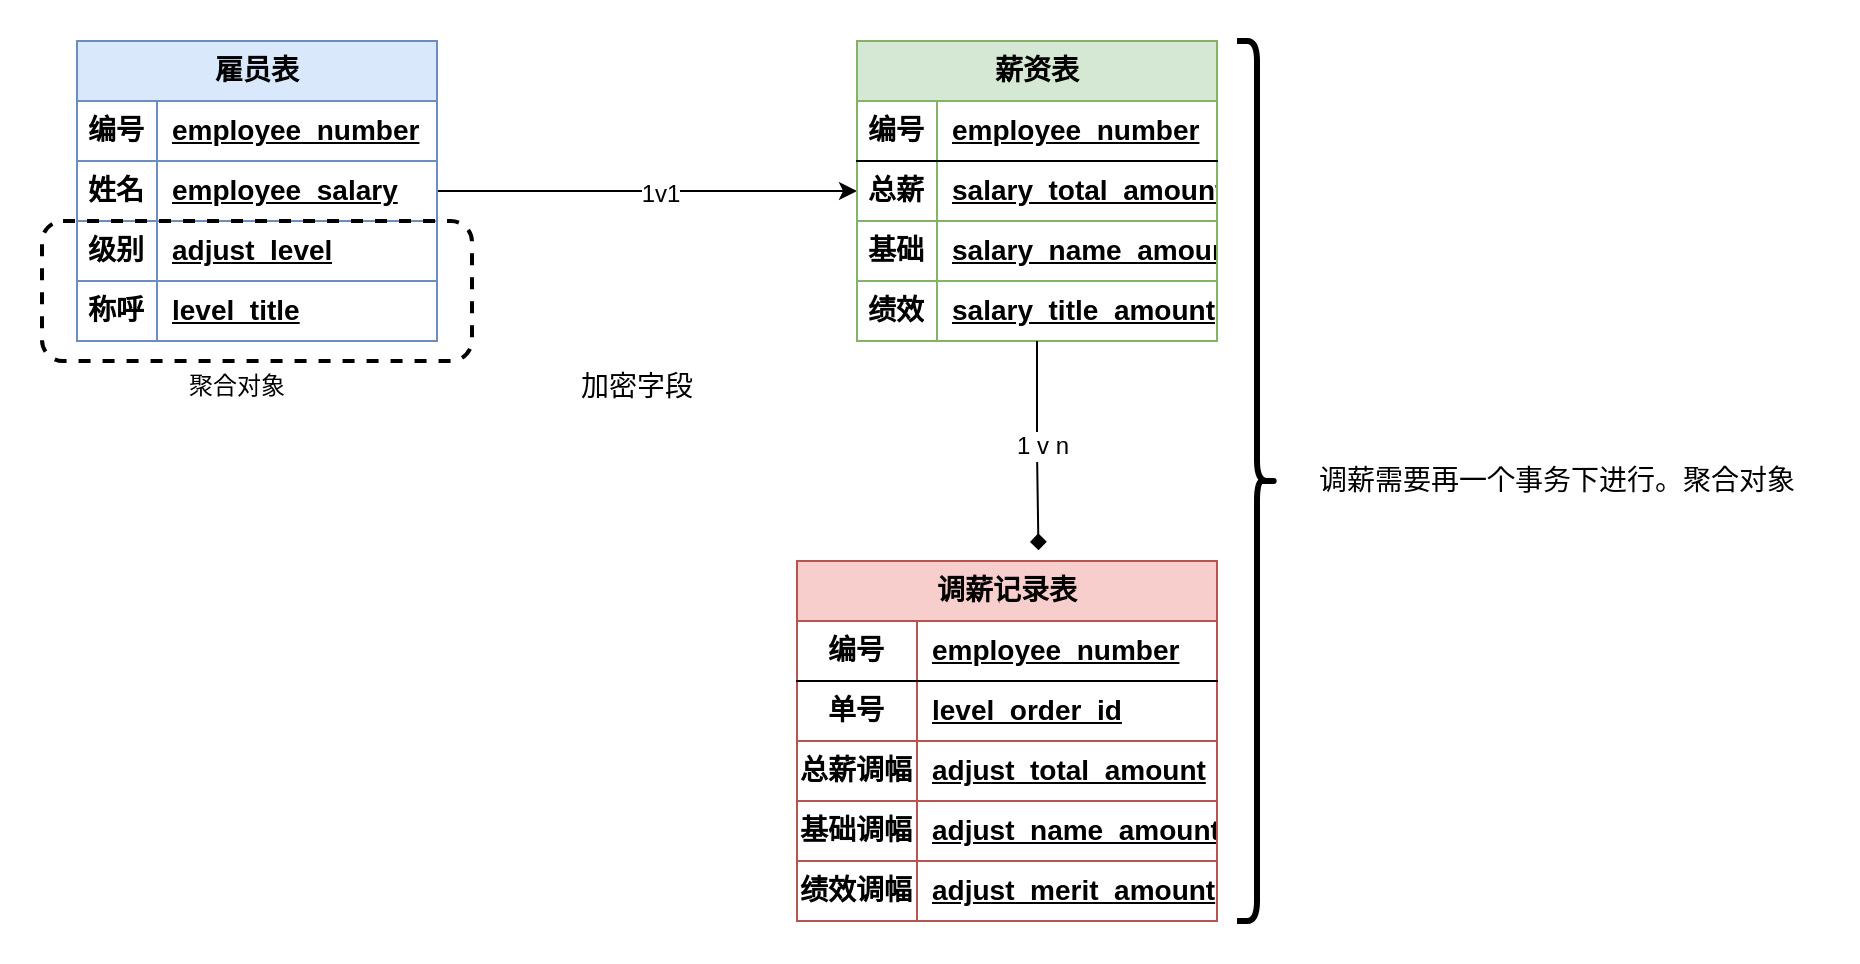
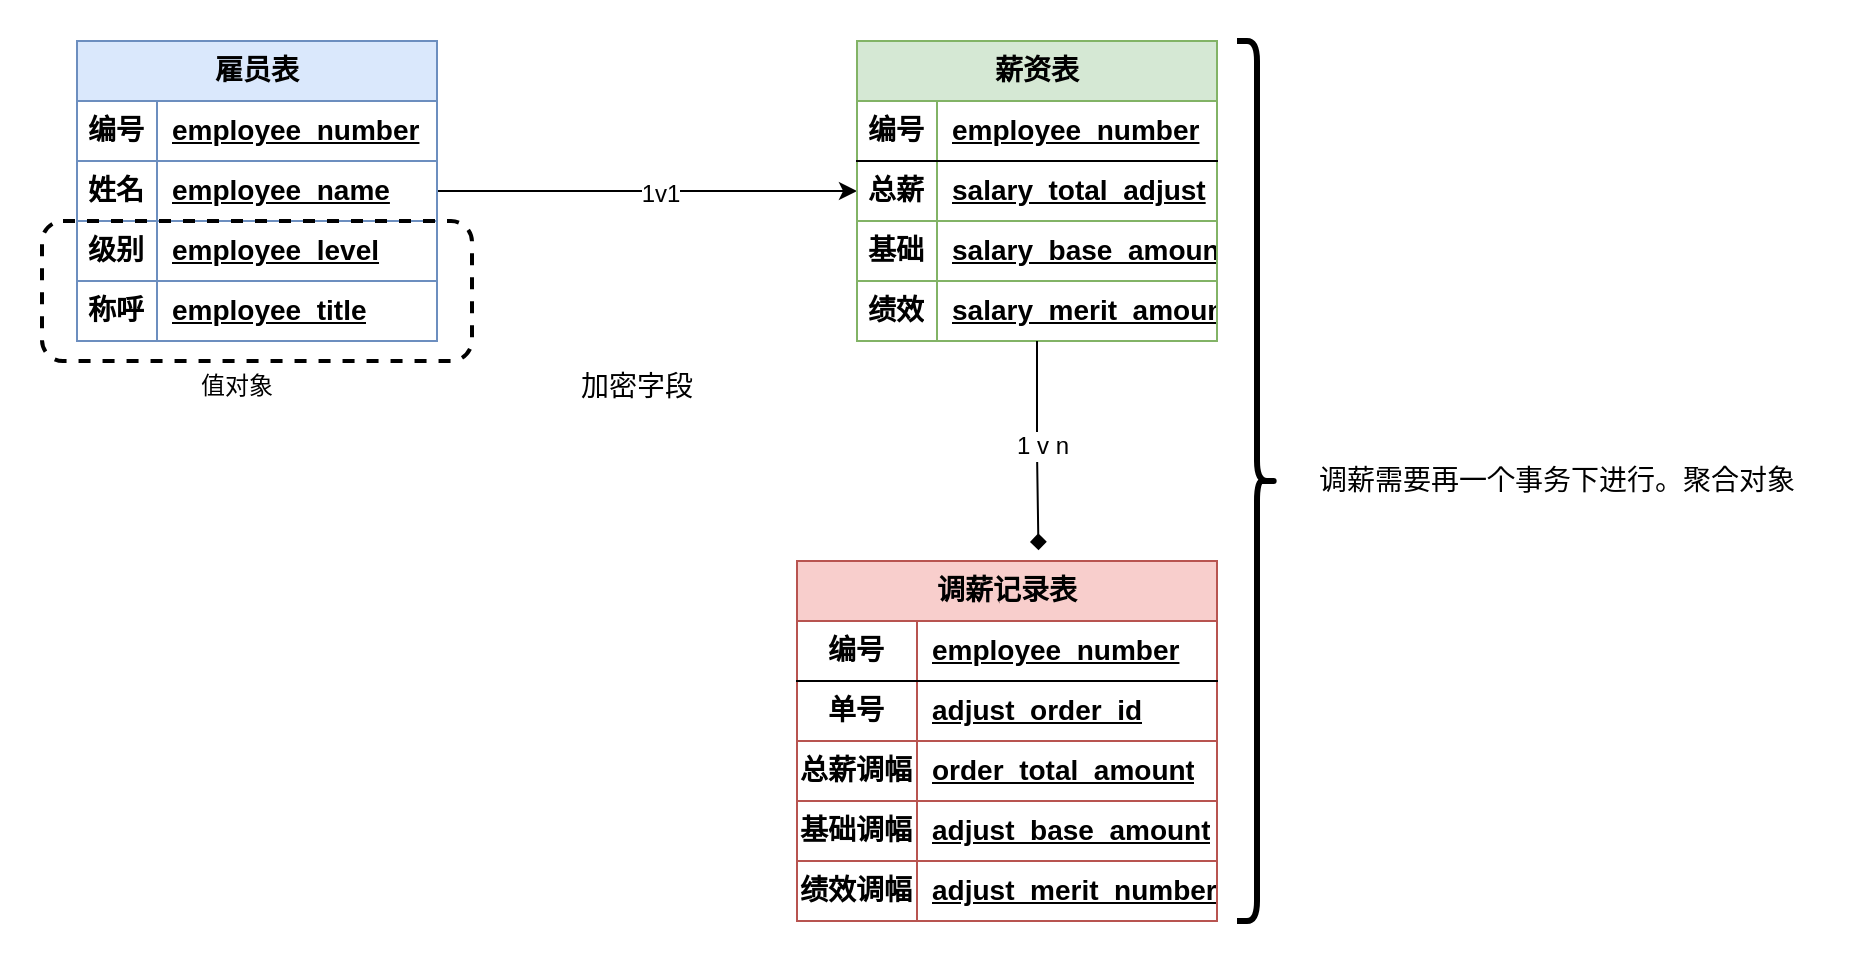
(283, 191) -> (271, 191)
(1085, 191) -> (1085, 191)
(260, 251) -> (272, 251)
(1085, 251) -> (1085, 251)
(245, 311) -> (272, 311)
(1085, 311) -> (1085, 311)
(238, 387) -> (238, 387)
(1032, 711) -> (1047, 711)
(1075, 771) -> (1070, 771)
(1074, 831) -> (1074, 831)
(1075, 891) -> (1075, 891)
